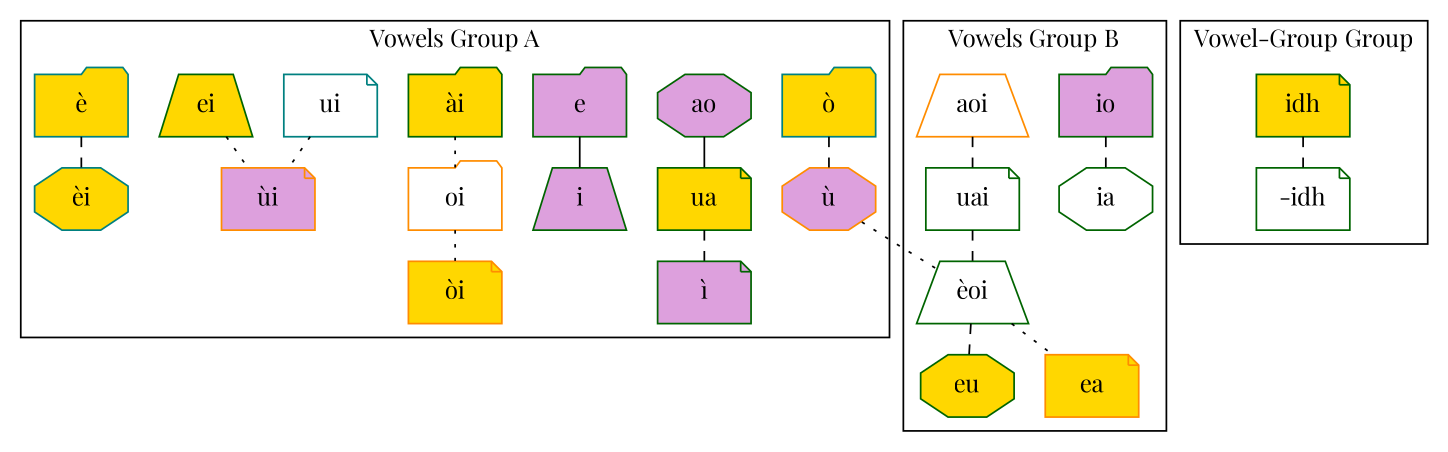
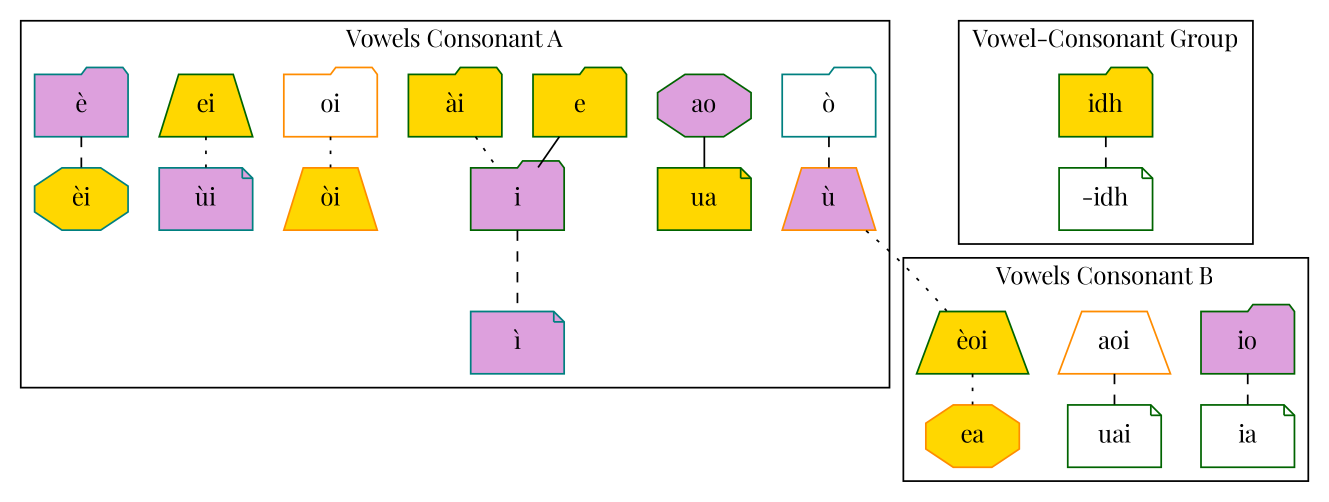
(455, 41) -> (455, 41)
(1035, 41) -> (1106, 278)
(1304, 41) -> (1106, 41)
(81, 106) -> (81, 106)
(331, 106) -> none
(580, 106) -> (580, 106)
(829, 106) -> (829, 106)
(1303, 106) -> (1106, 106)
(455, 152) -> (486, 152)
(268, 199) -> (206, 199)
(580, 199) -> (517, 199)
(829, 199) -> (829, 199)
(1106, 199) -> (1248, 436)
(704, 246) -> (517, 271)
(973, 246) -> none
(455, 292) -> (331, 199)
(704, 292) -> (517, 343)
(973, 292) -> (973, 343)
(967, 386) -> none
(1092, 386) -> (973, 436)
